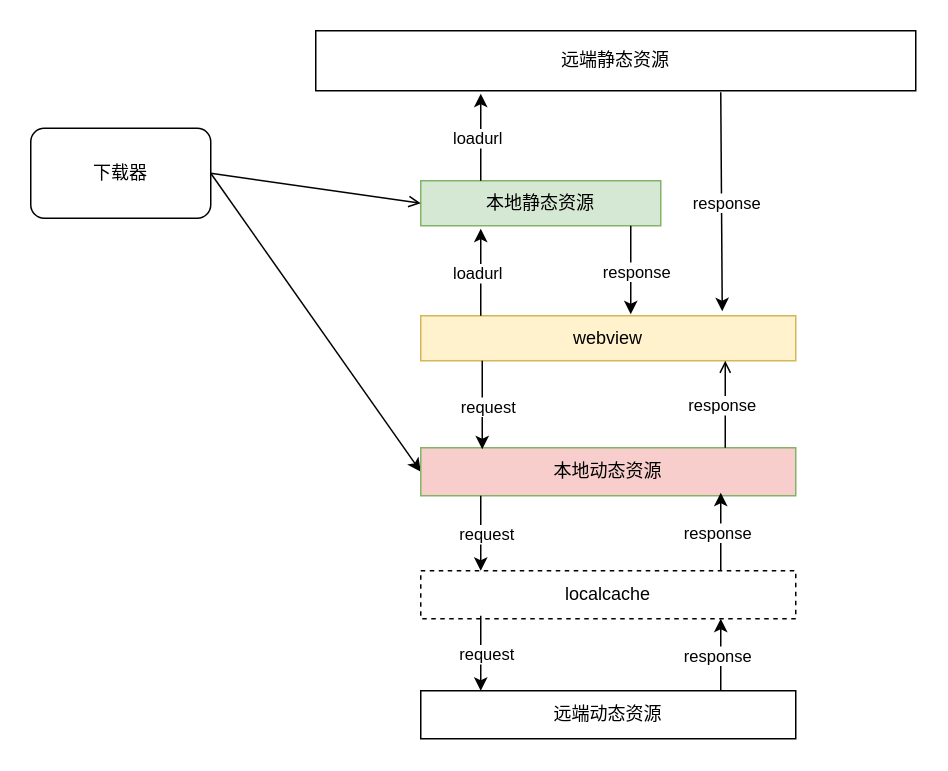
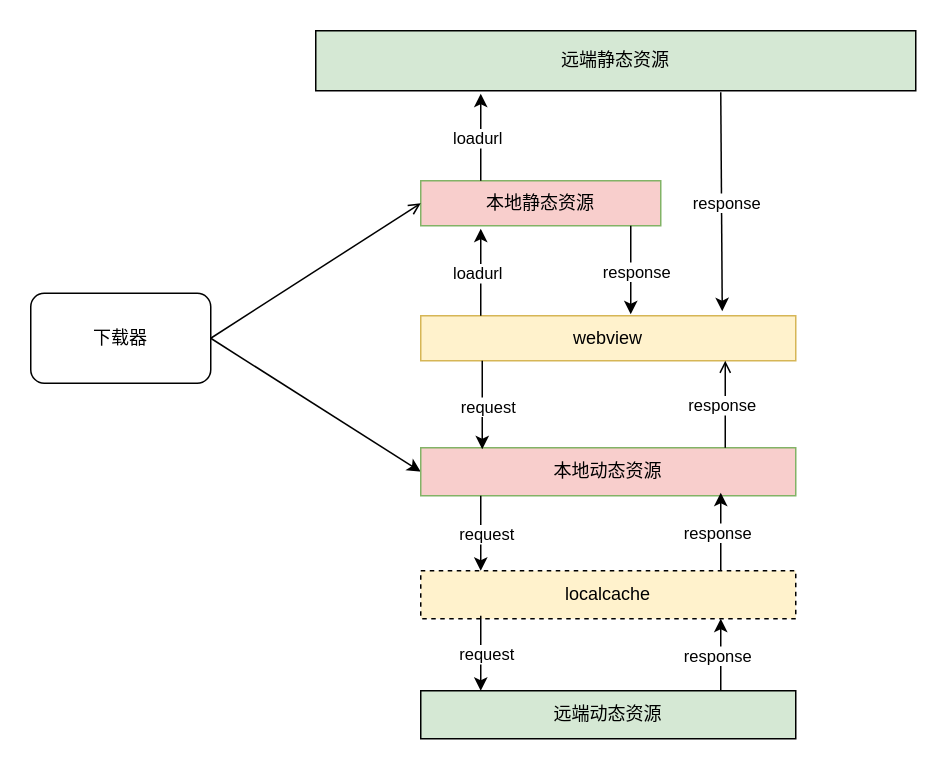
(616, 61) -> (616, 61)
(121, 173) -> (121, 338)
(541, 203) -> (541, 203)
(608, 595) -> (608, 595)
(608, 715) -> (608, 715)
